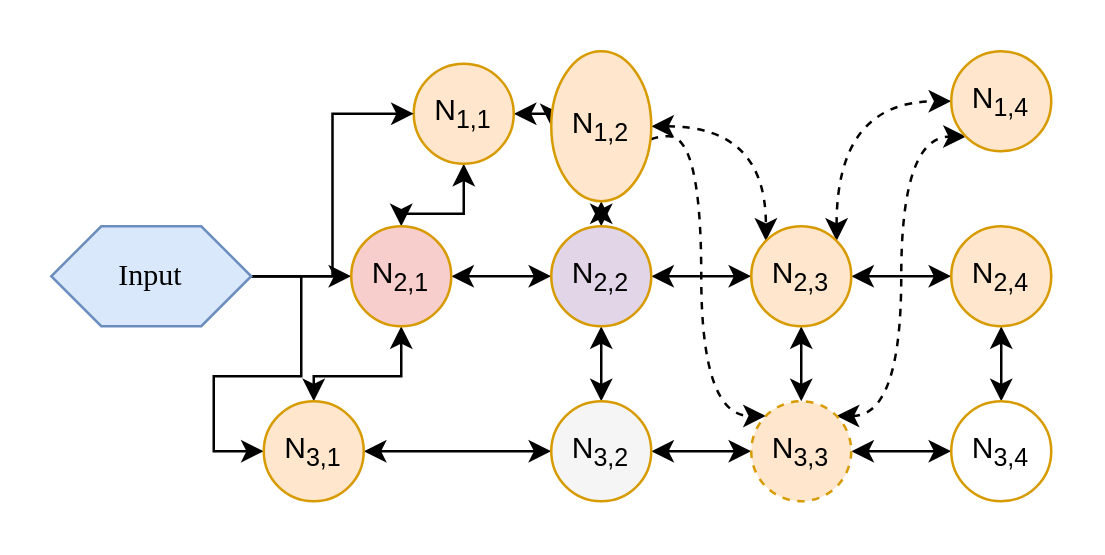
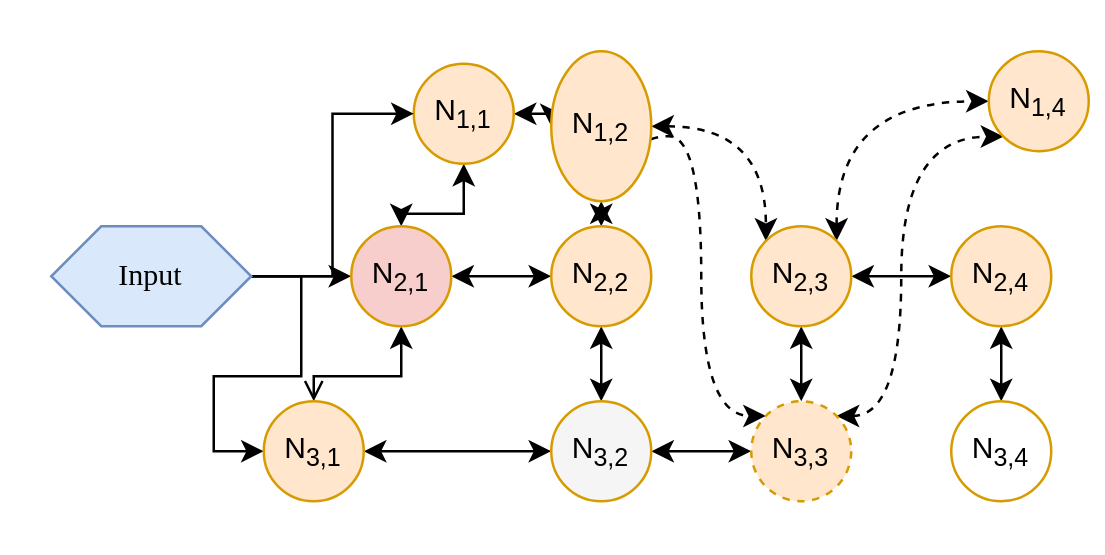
(1001, 101) -> (1039, 101)
(601, 276) -> (601, 276)
(682, 276) -> none
(314, 383) -> (314, 386)
(901, 451) -> none
